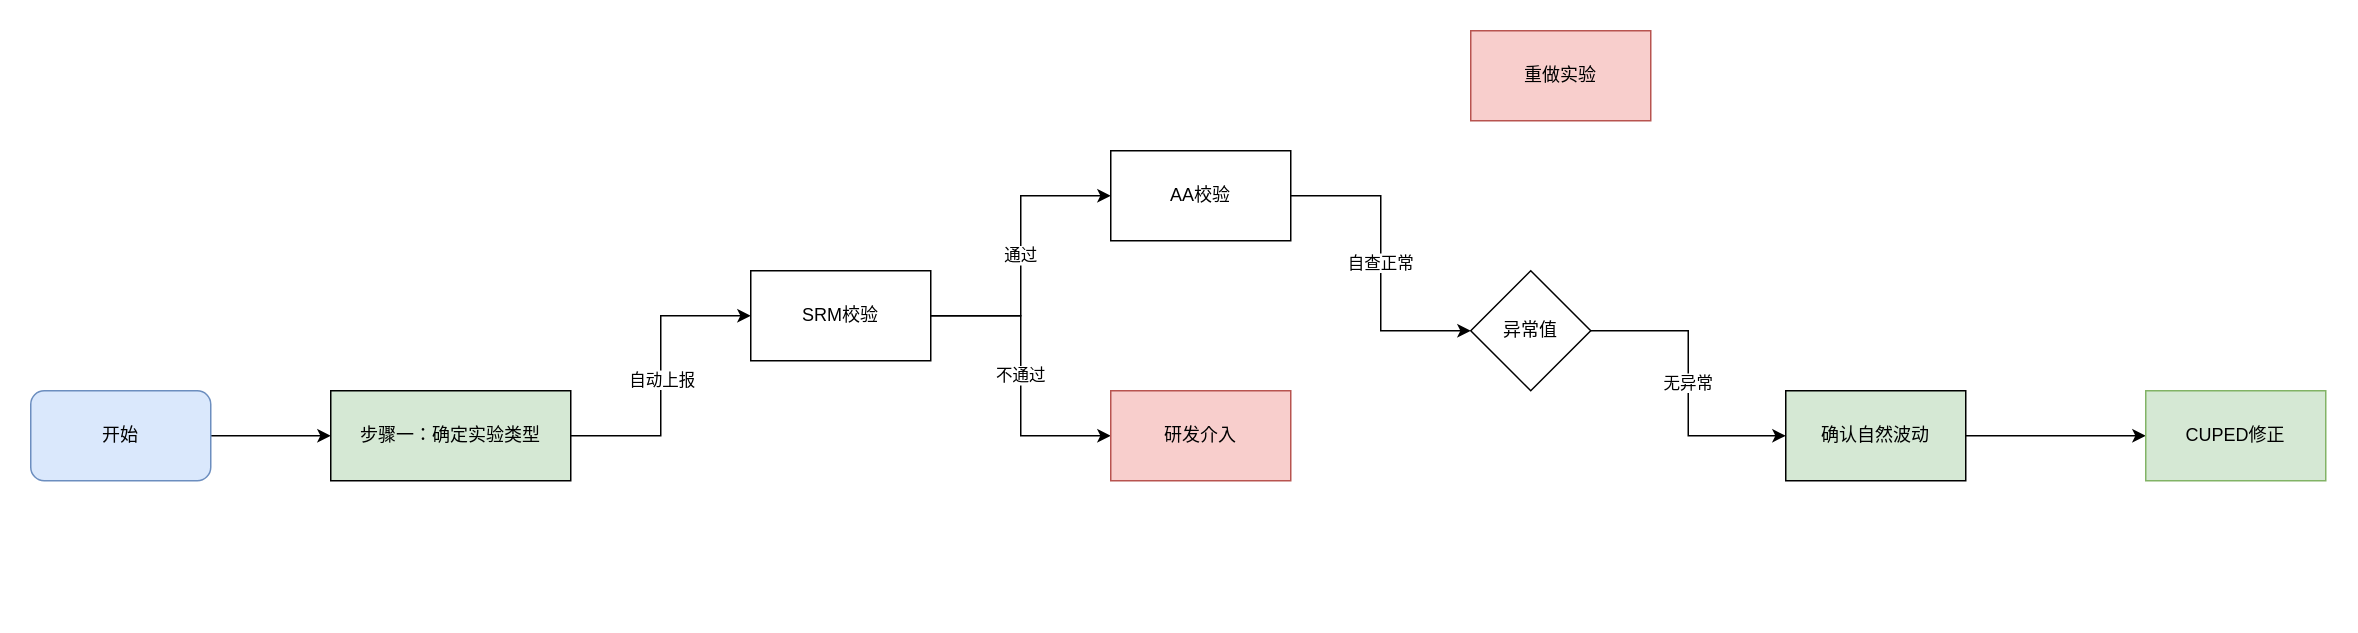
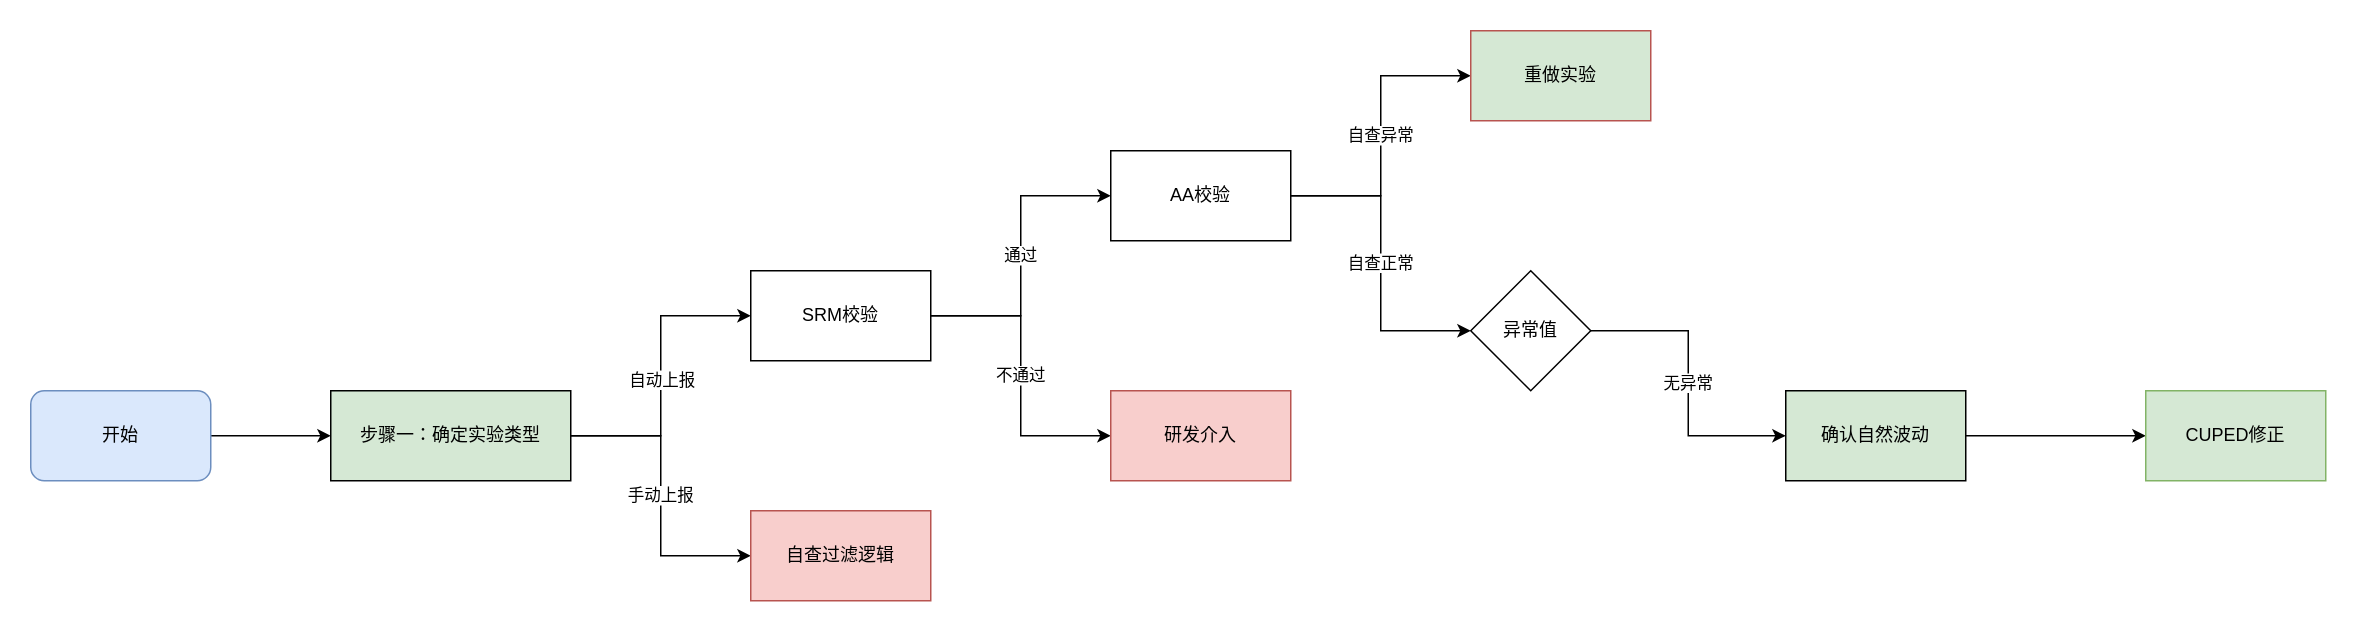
(1561, 76) -> (1561, 76)
none -> (1381, 95)
none -> (661, 536)
none -> (841, 556)
